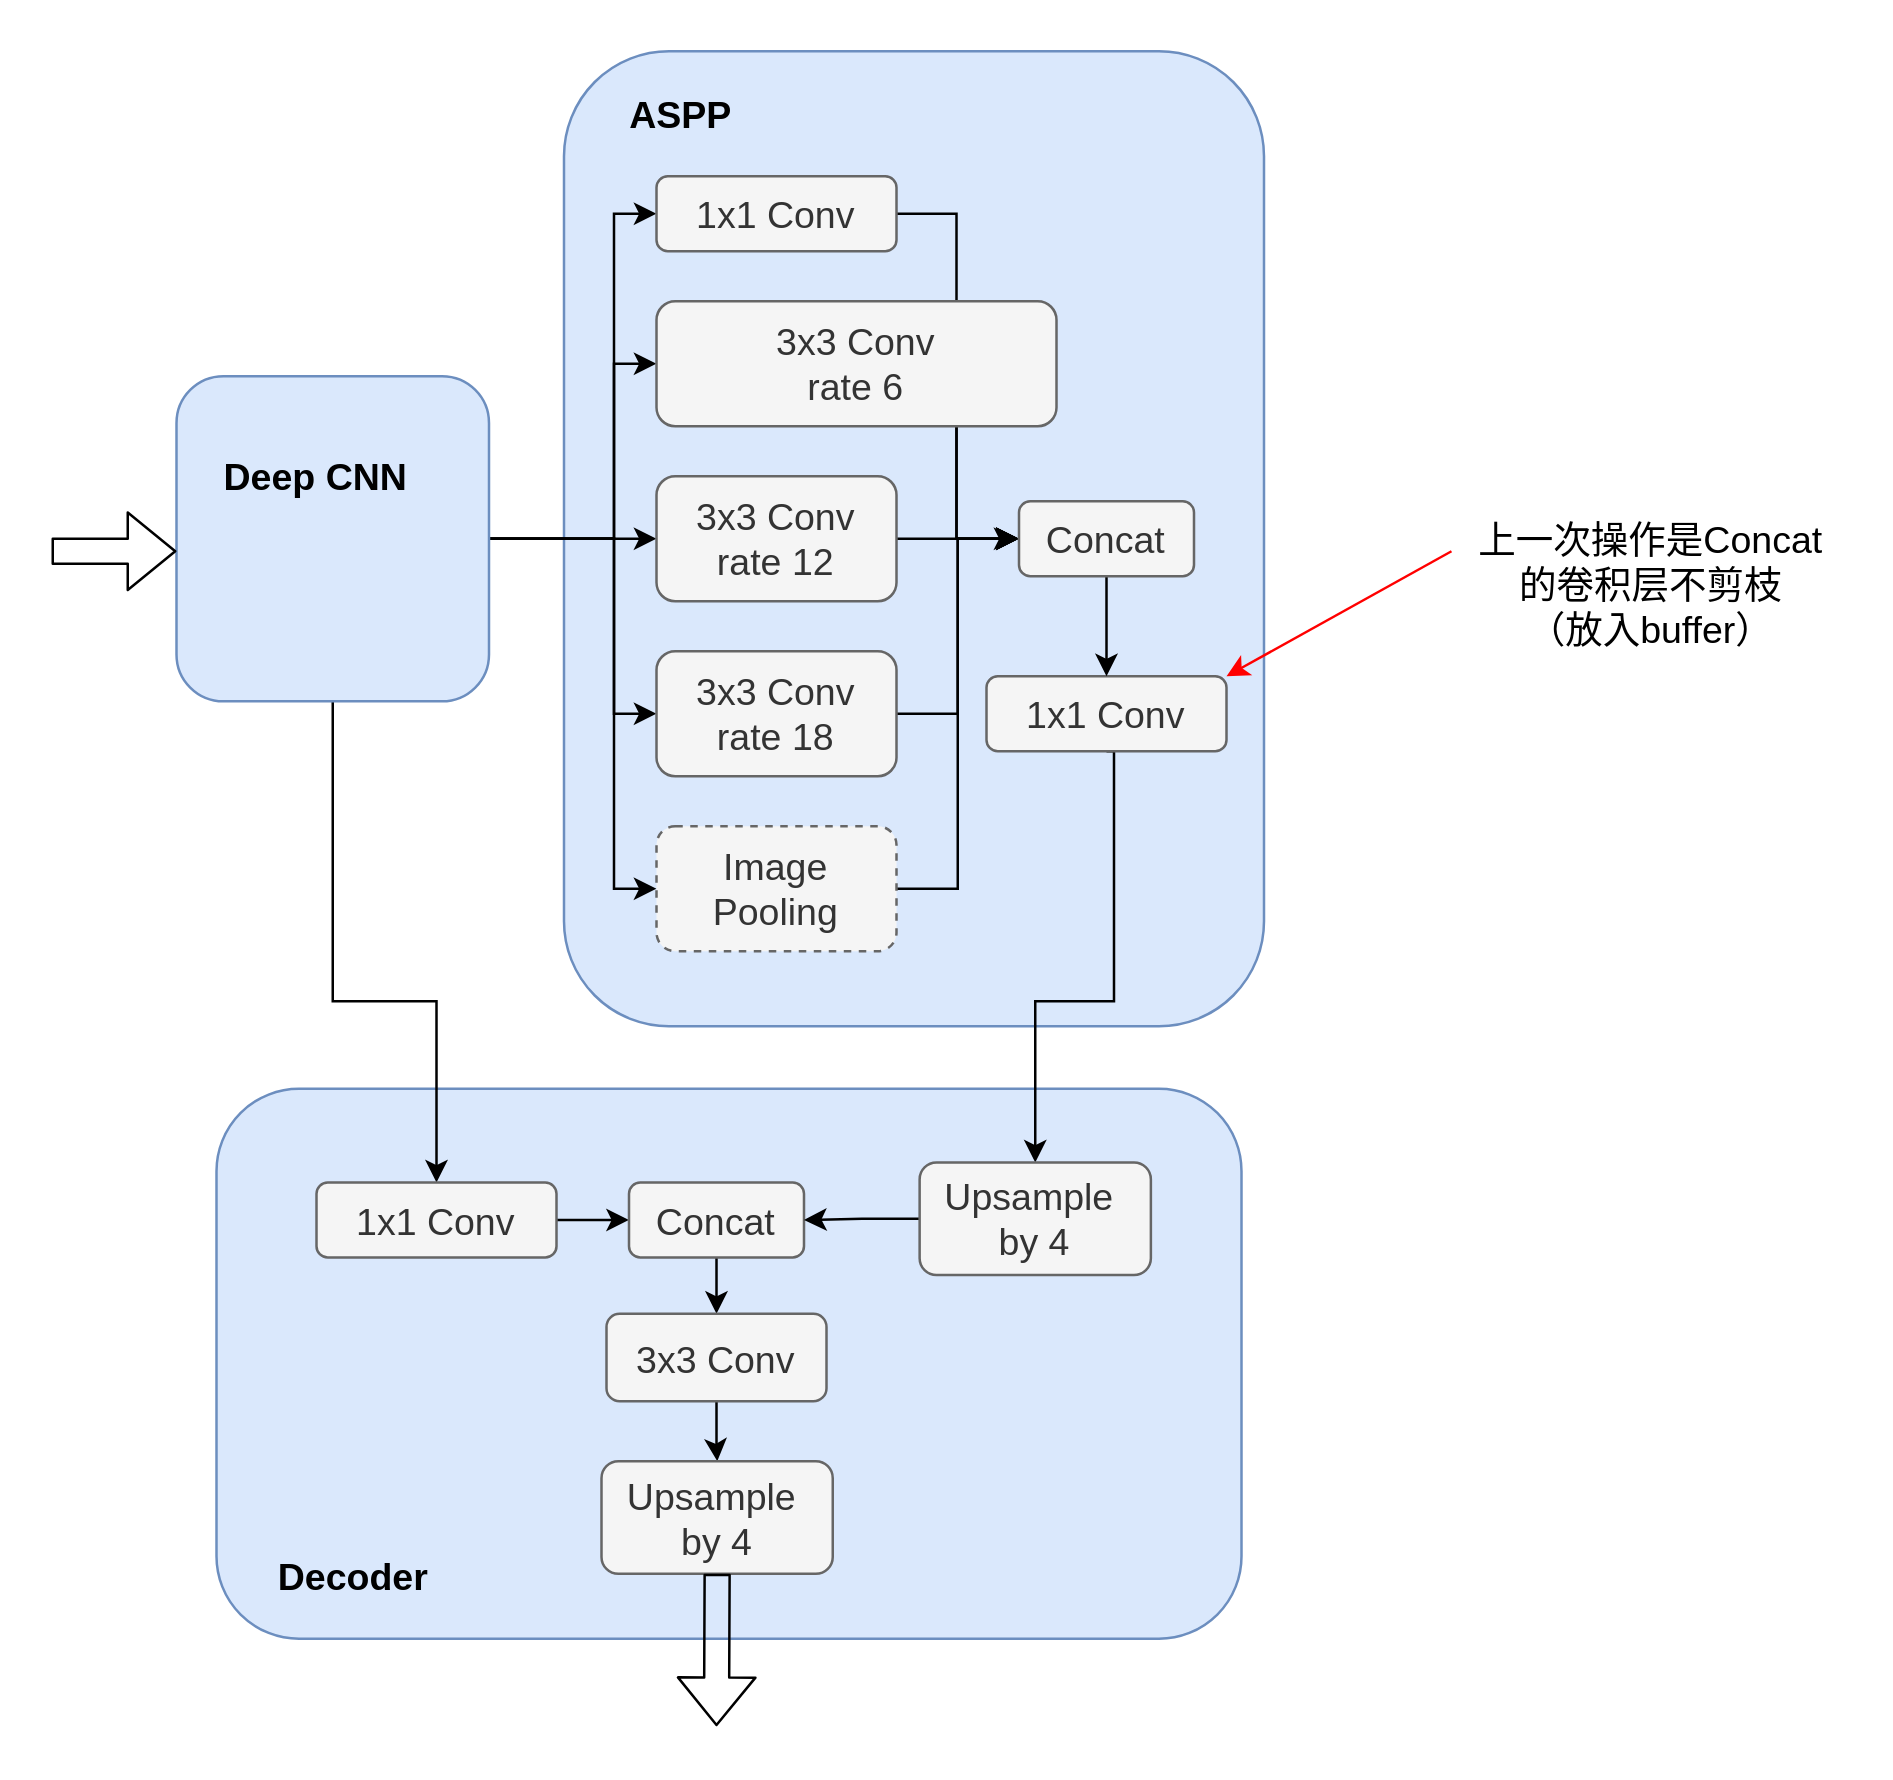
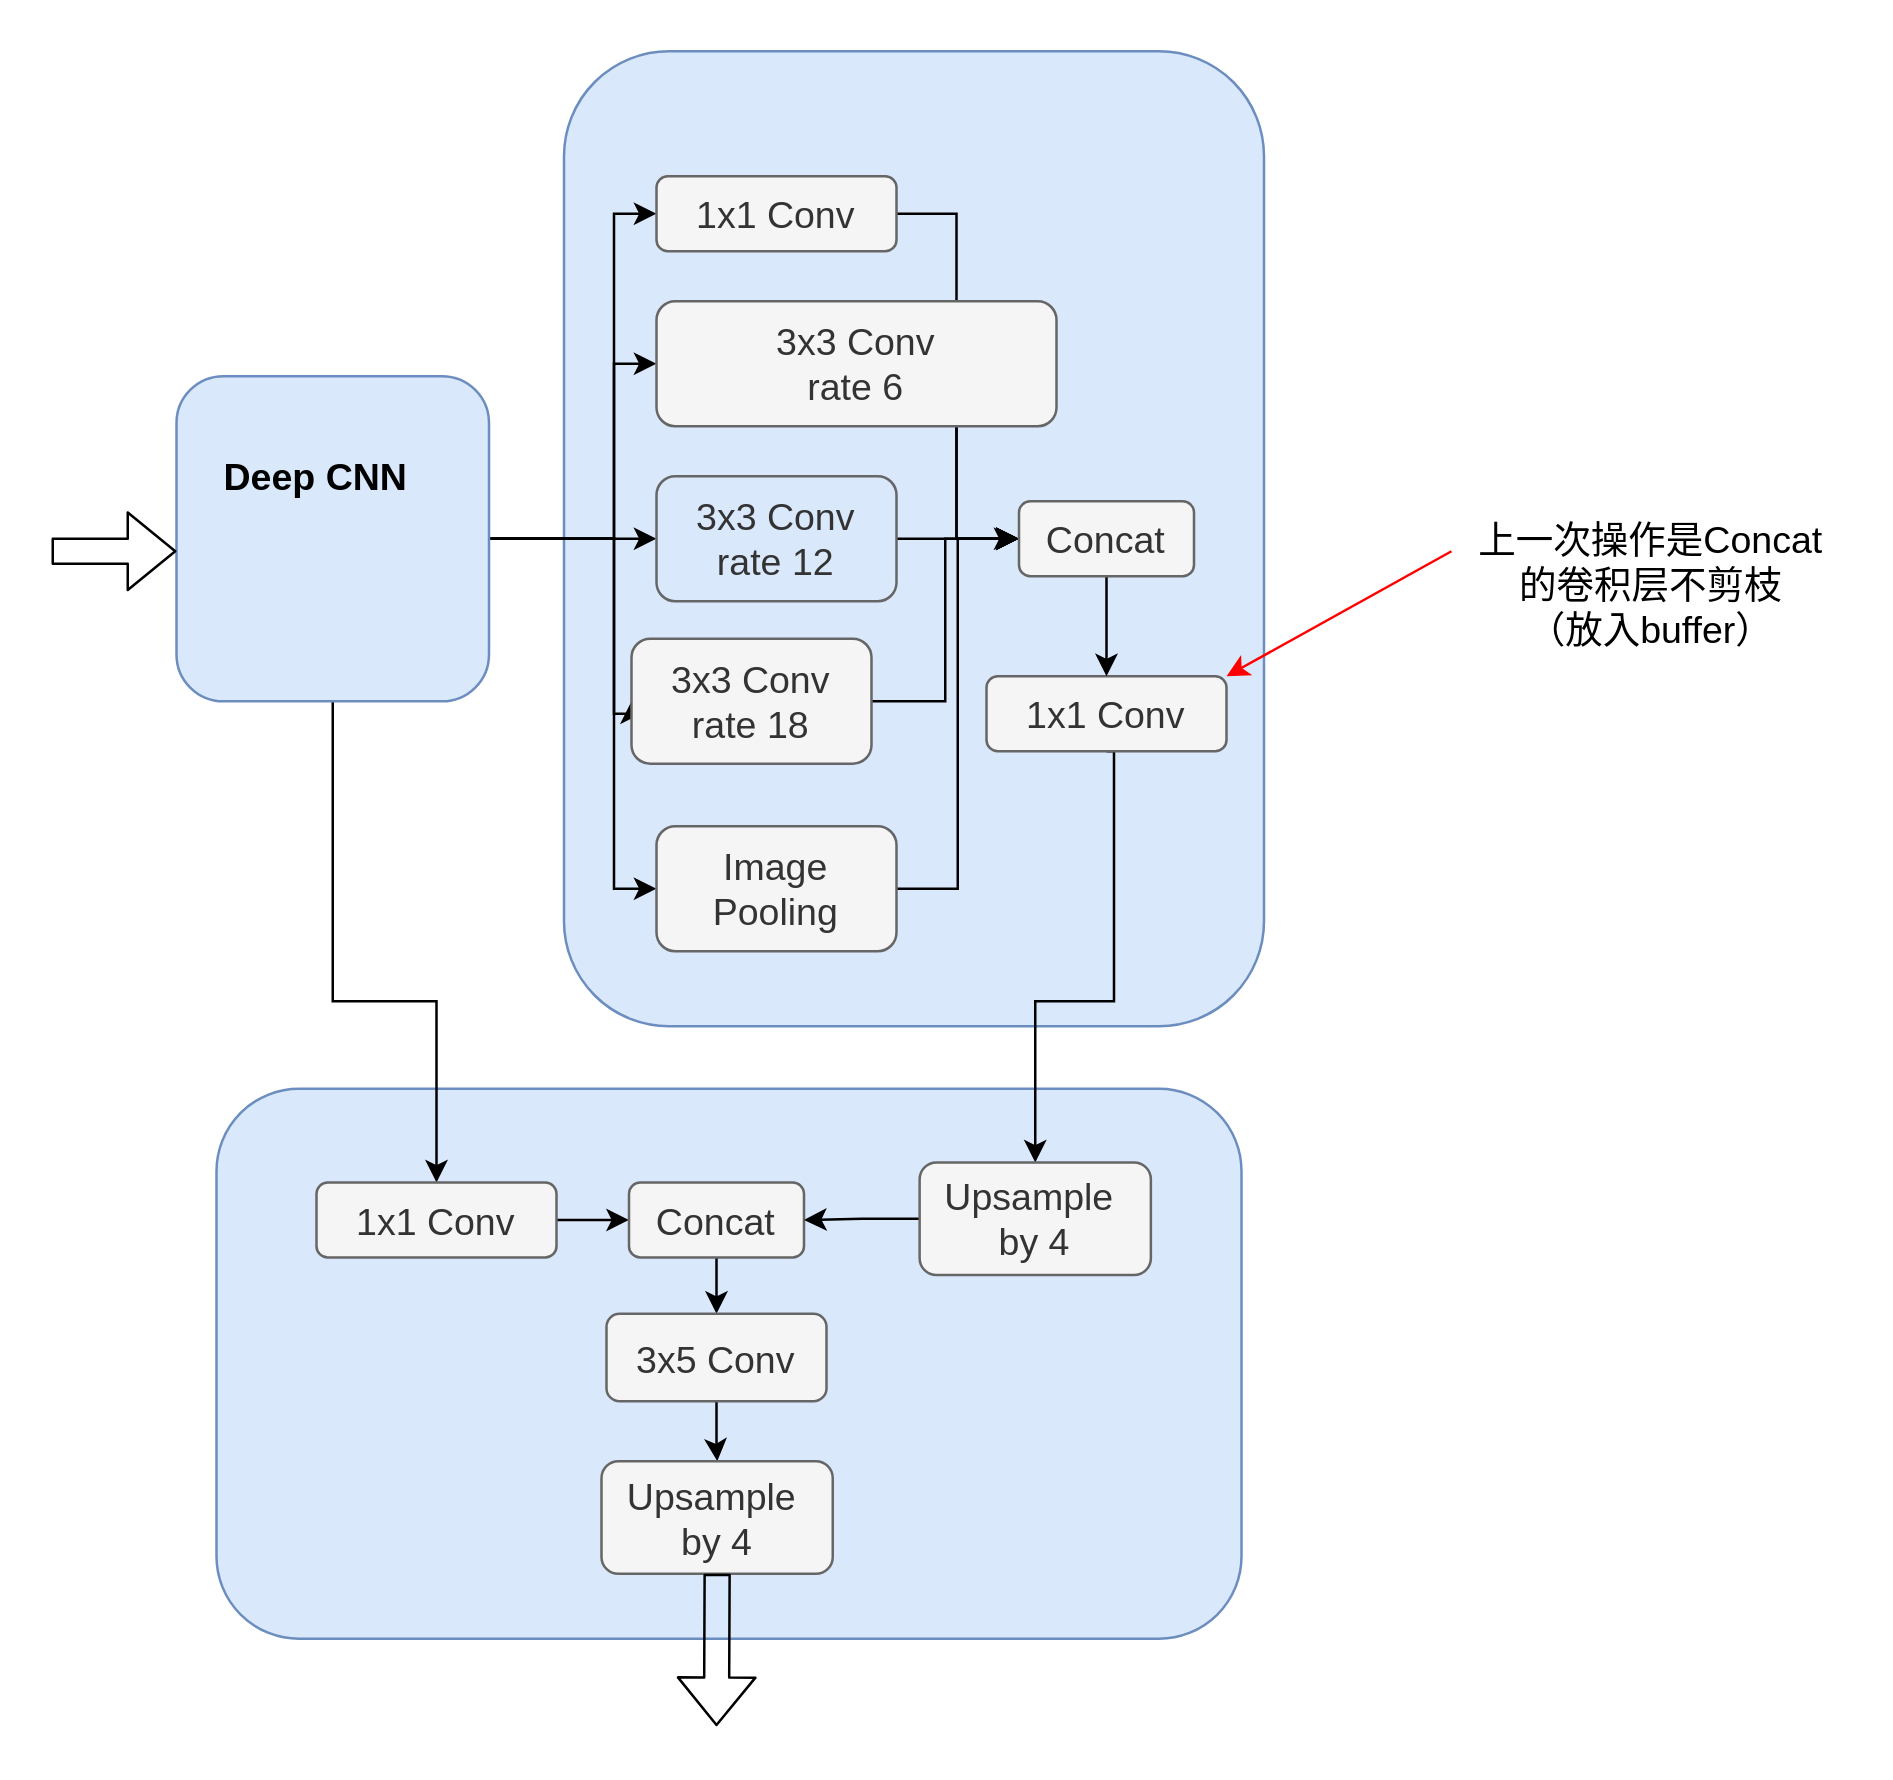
(681, 114) -> none
(776, 539) -> (776, 539)
(776, 714) -> (751, 701)
(776, 889) -> (776, 889)
(716, 1359) -> (716, 1359)
(354, 1576) -> none
